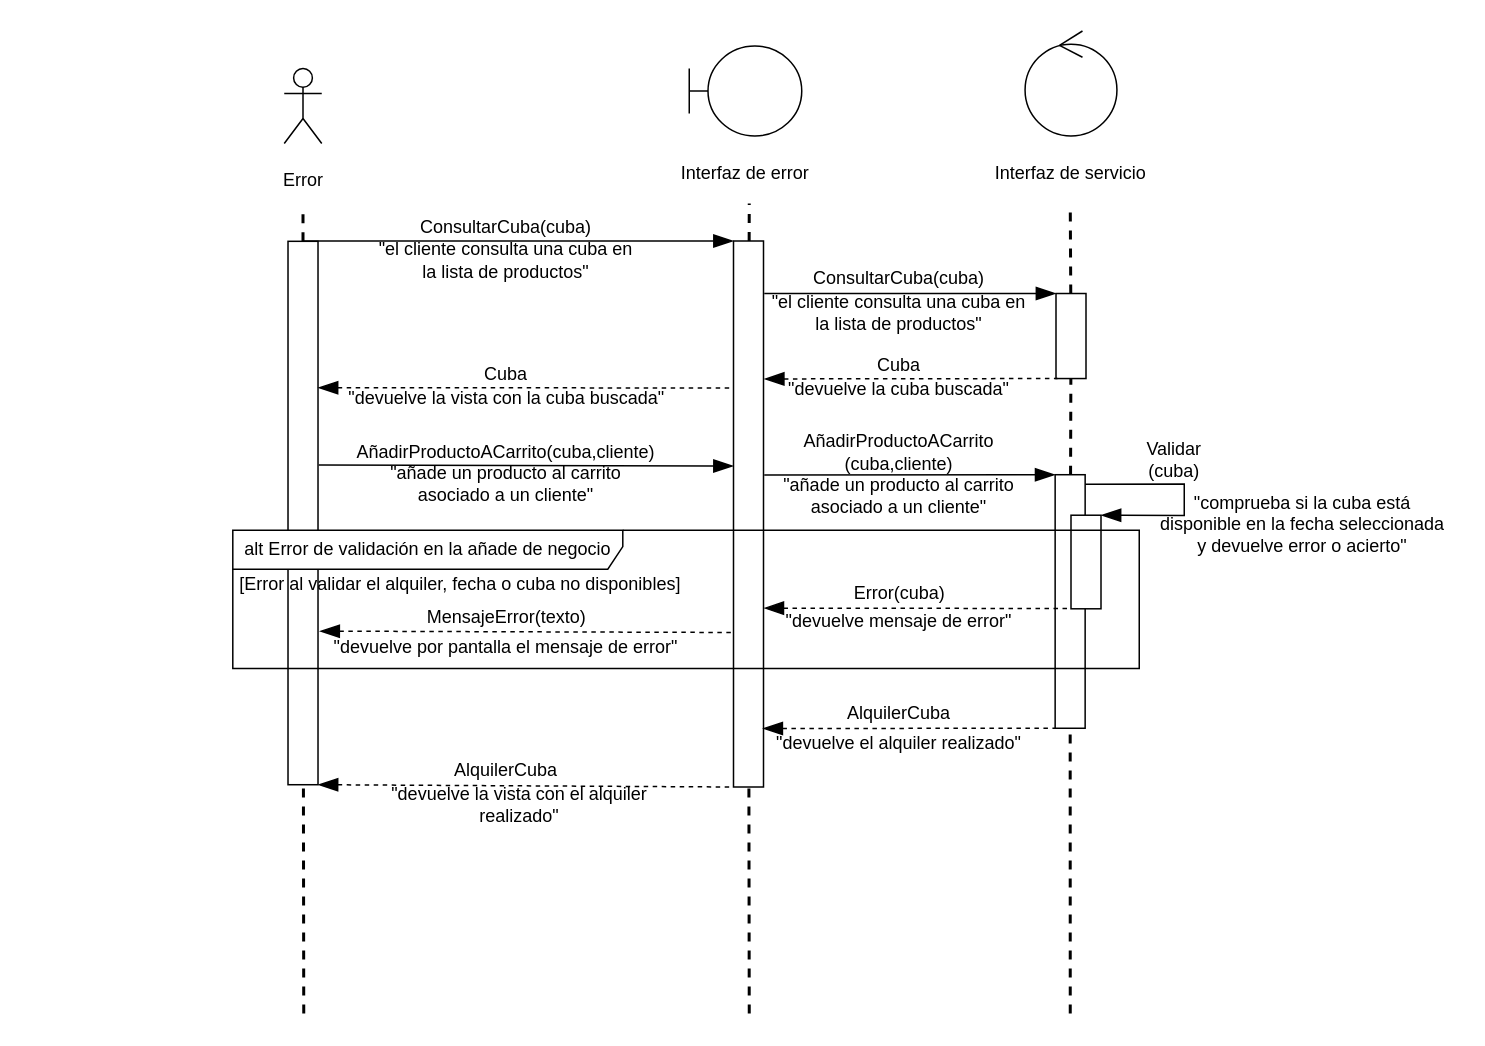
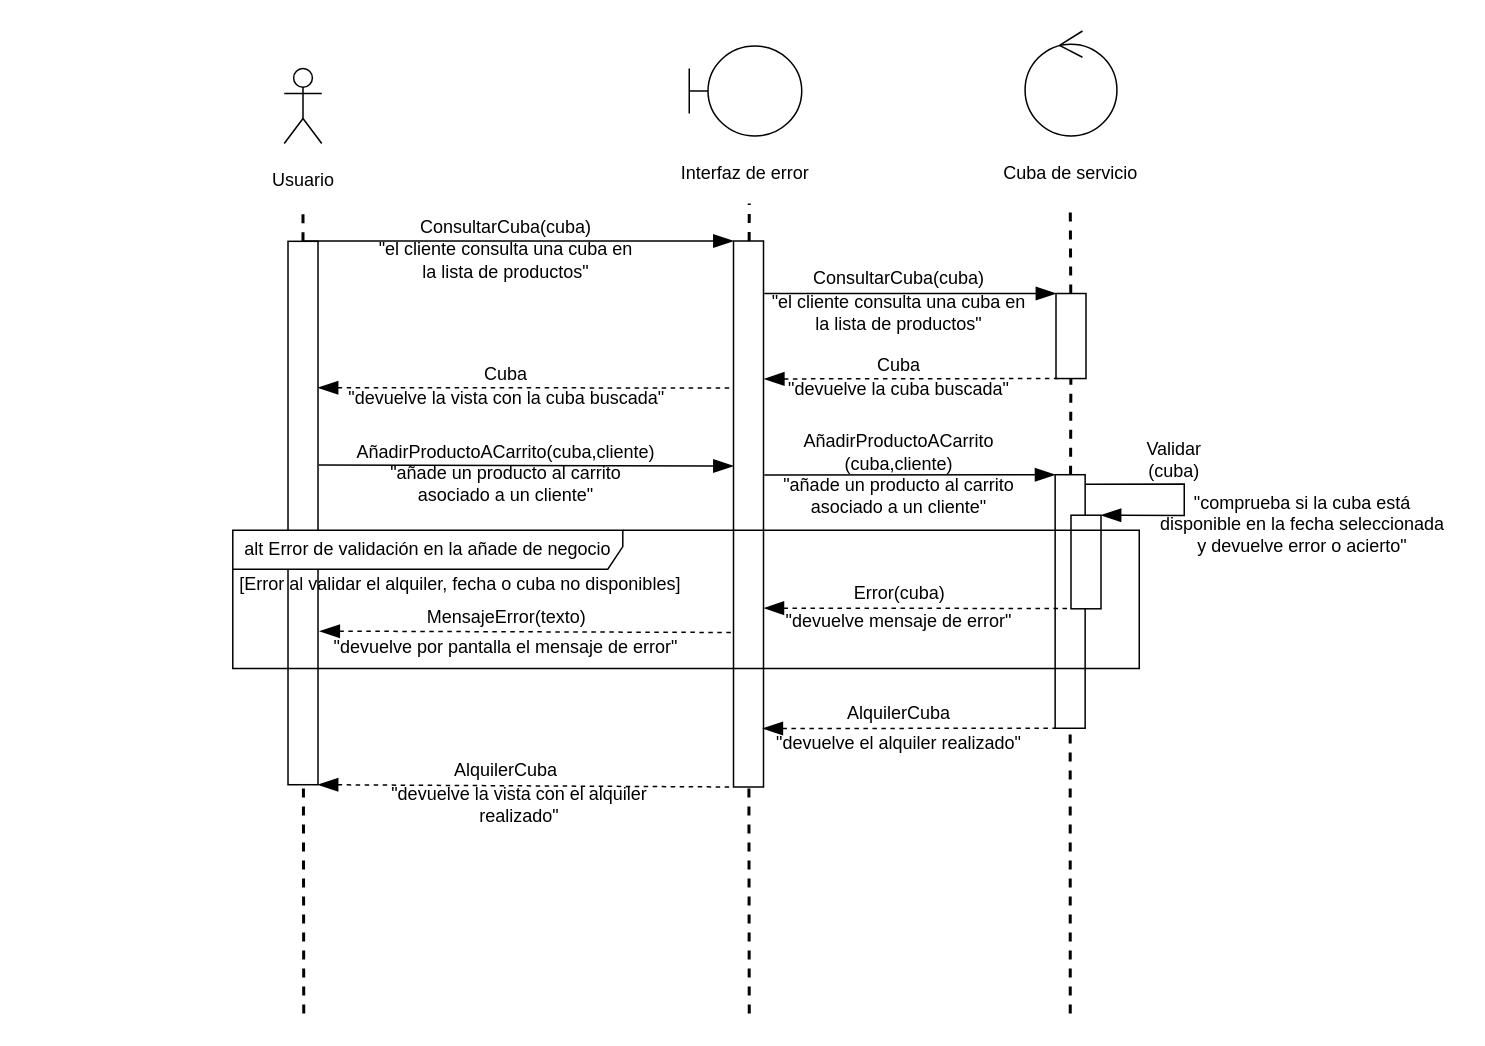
(1071, 173) -> (1071, 173)
(304, 181) -> (304, 181)
